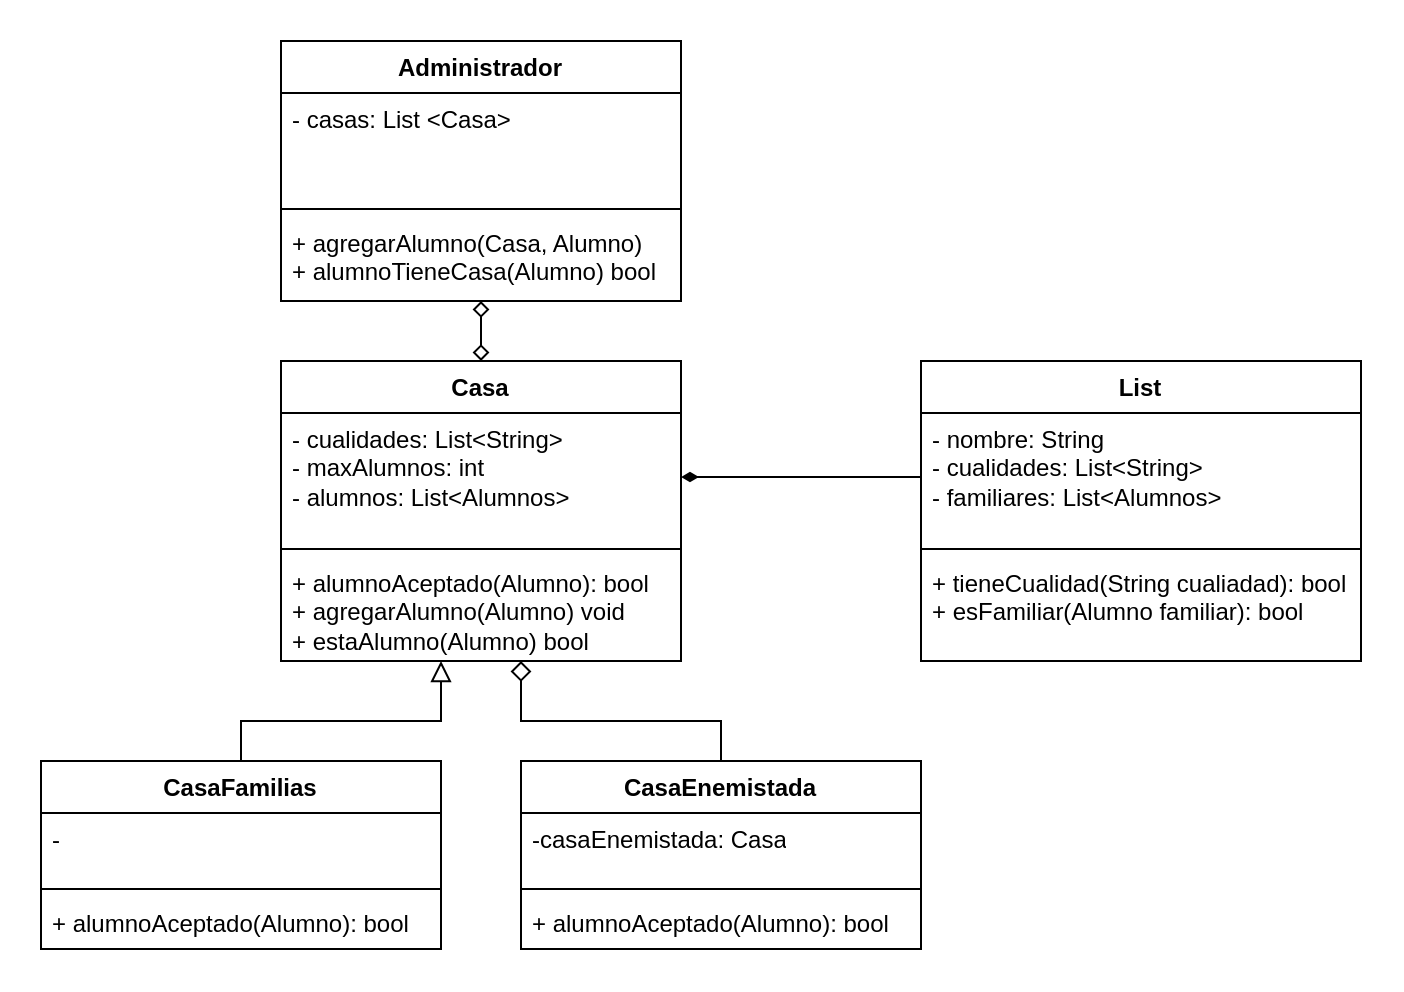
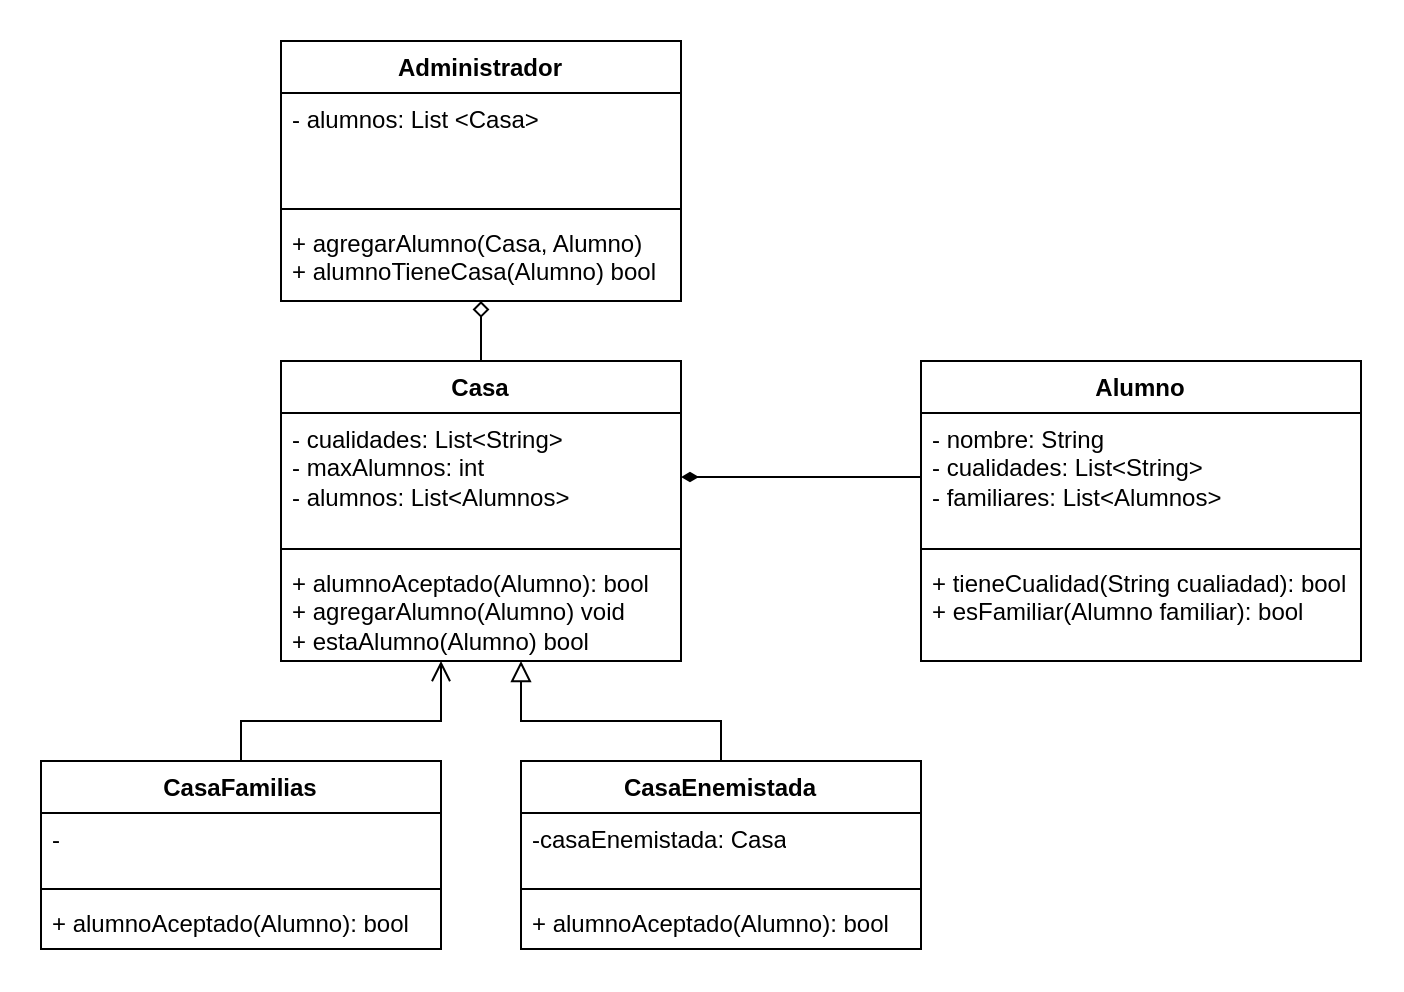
(412, 121) -> (422, 121)
(481, 345) -> (481, 352)
(1141, 389) -> (1141, 389)
(441, 682) -> (441, 675)
(521, 682) -> (521, 682)
